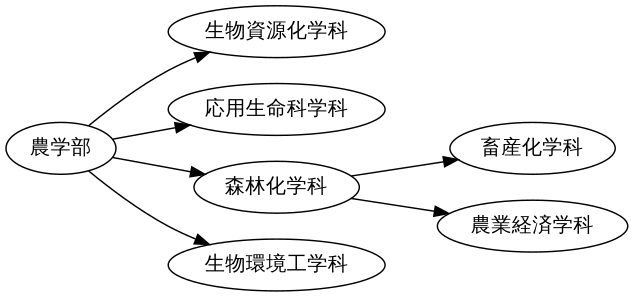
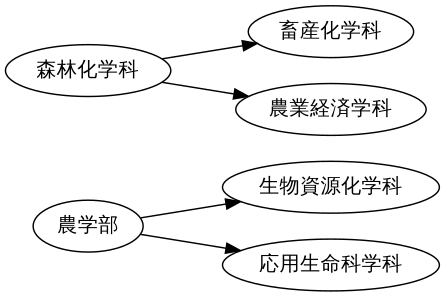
(152, 165) -> none
(277, 265) -> none
